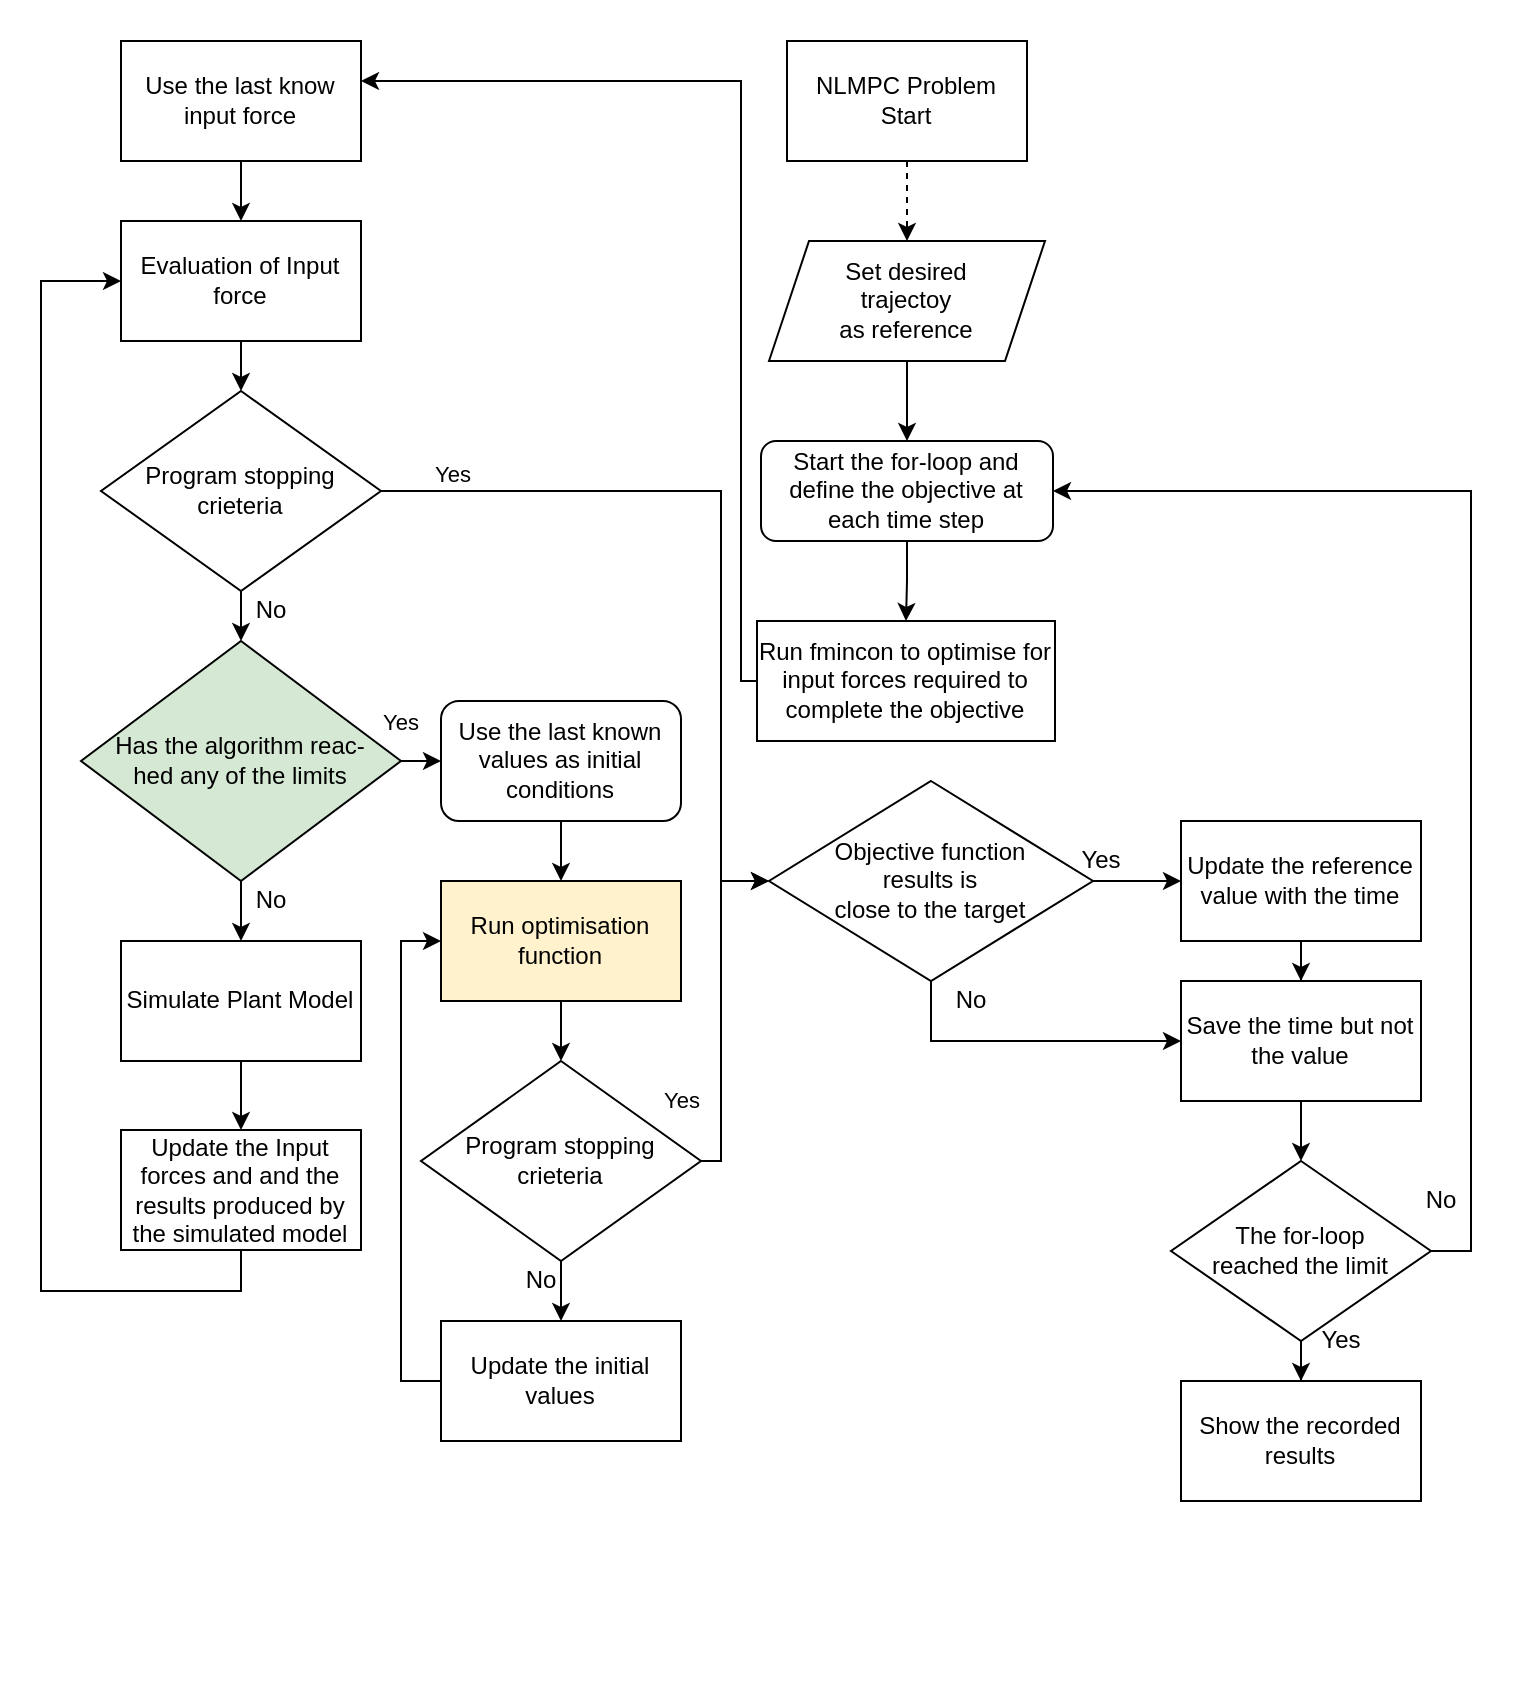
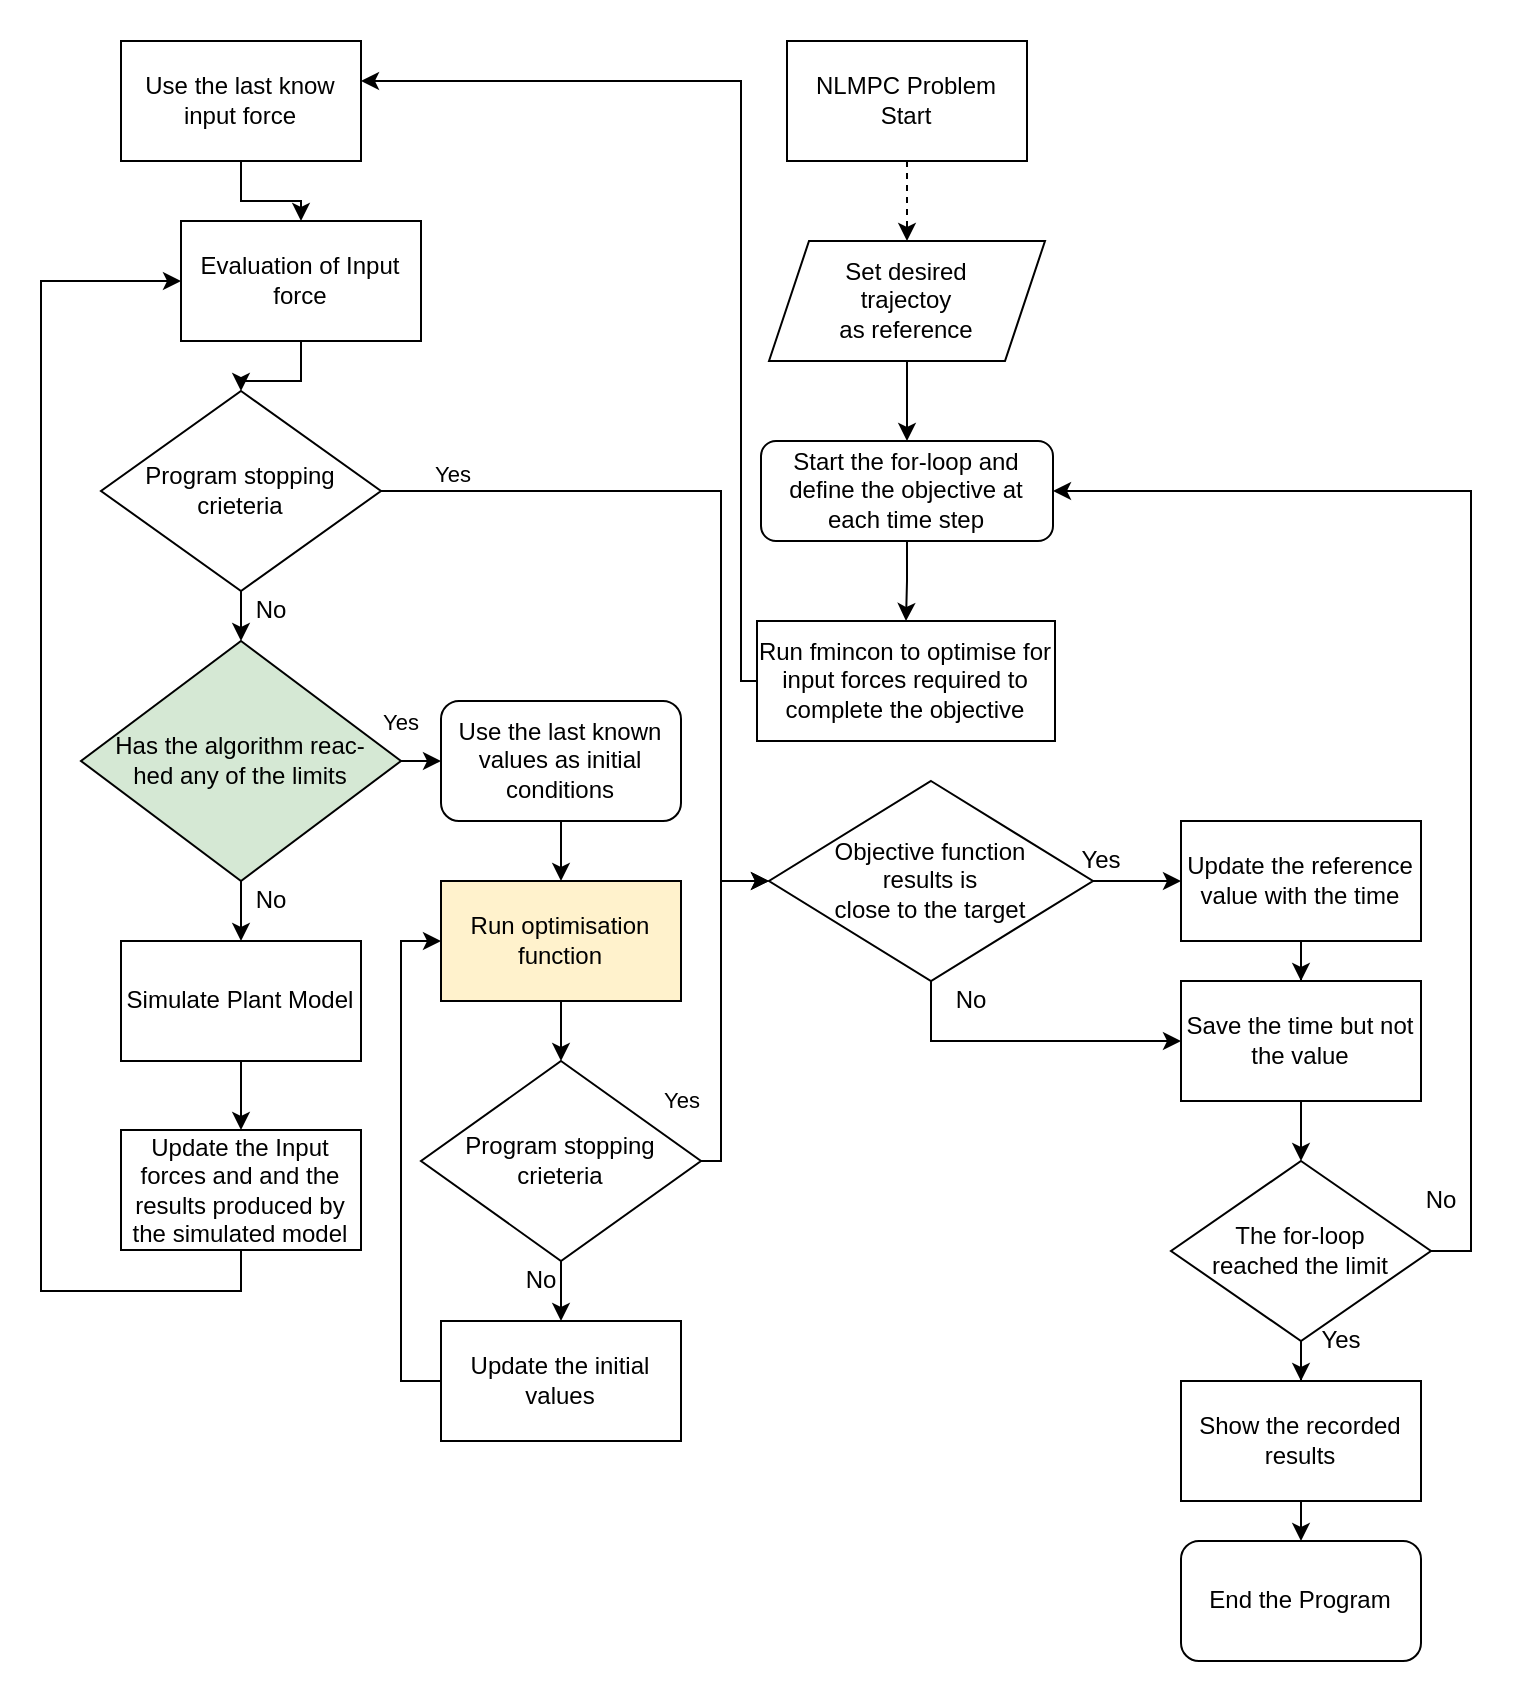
(241, 281) -> (301, 281)
none -> (1301, 1514)
none -> (1301, 1601)
